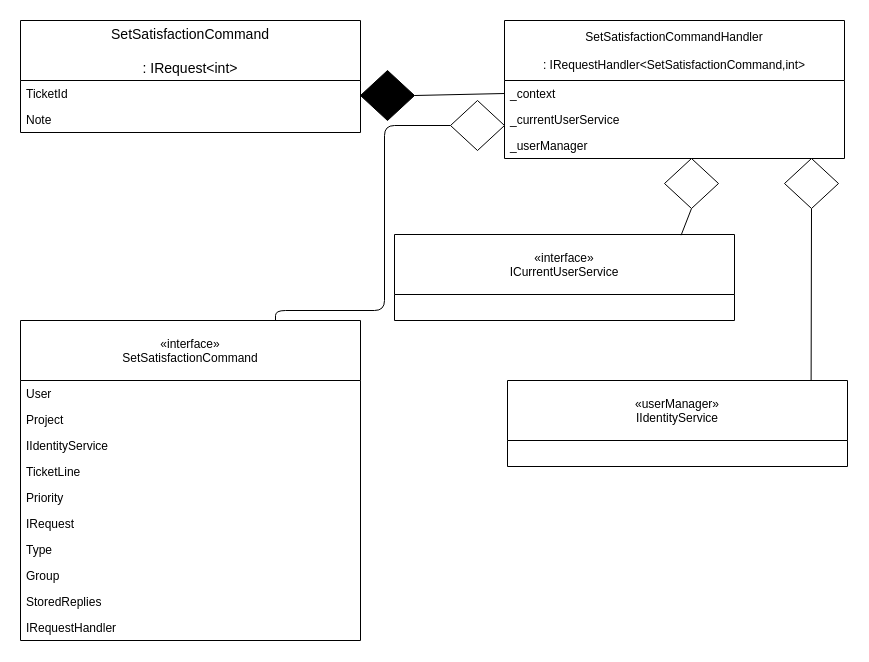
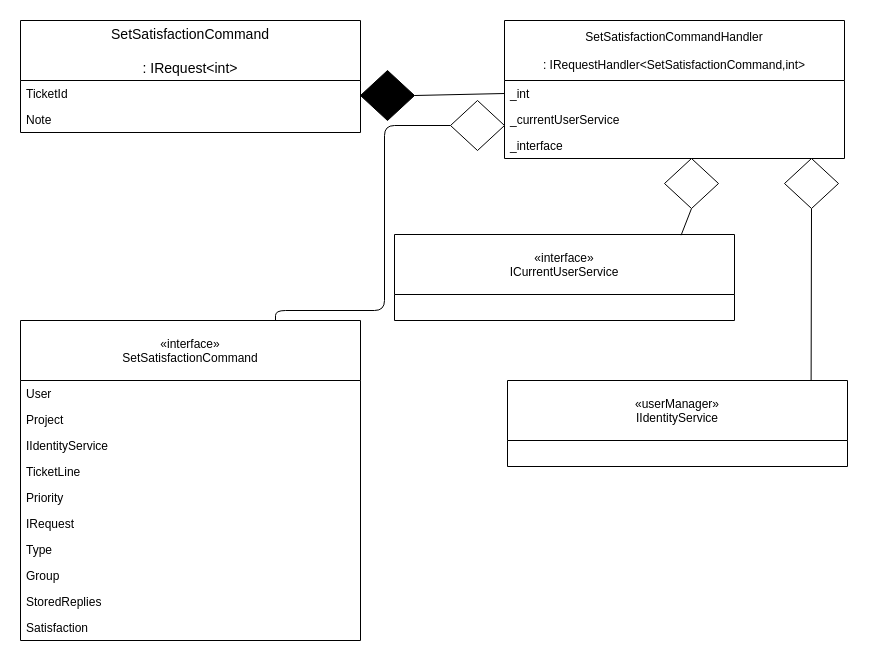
(537, 94) -> (522, 94)
(550, 146) -> (542, 146)
(75, 628) -> (63, 628)
